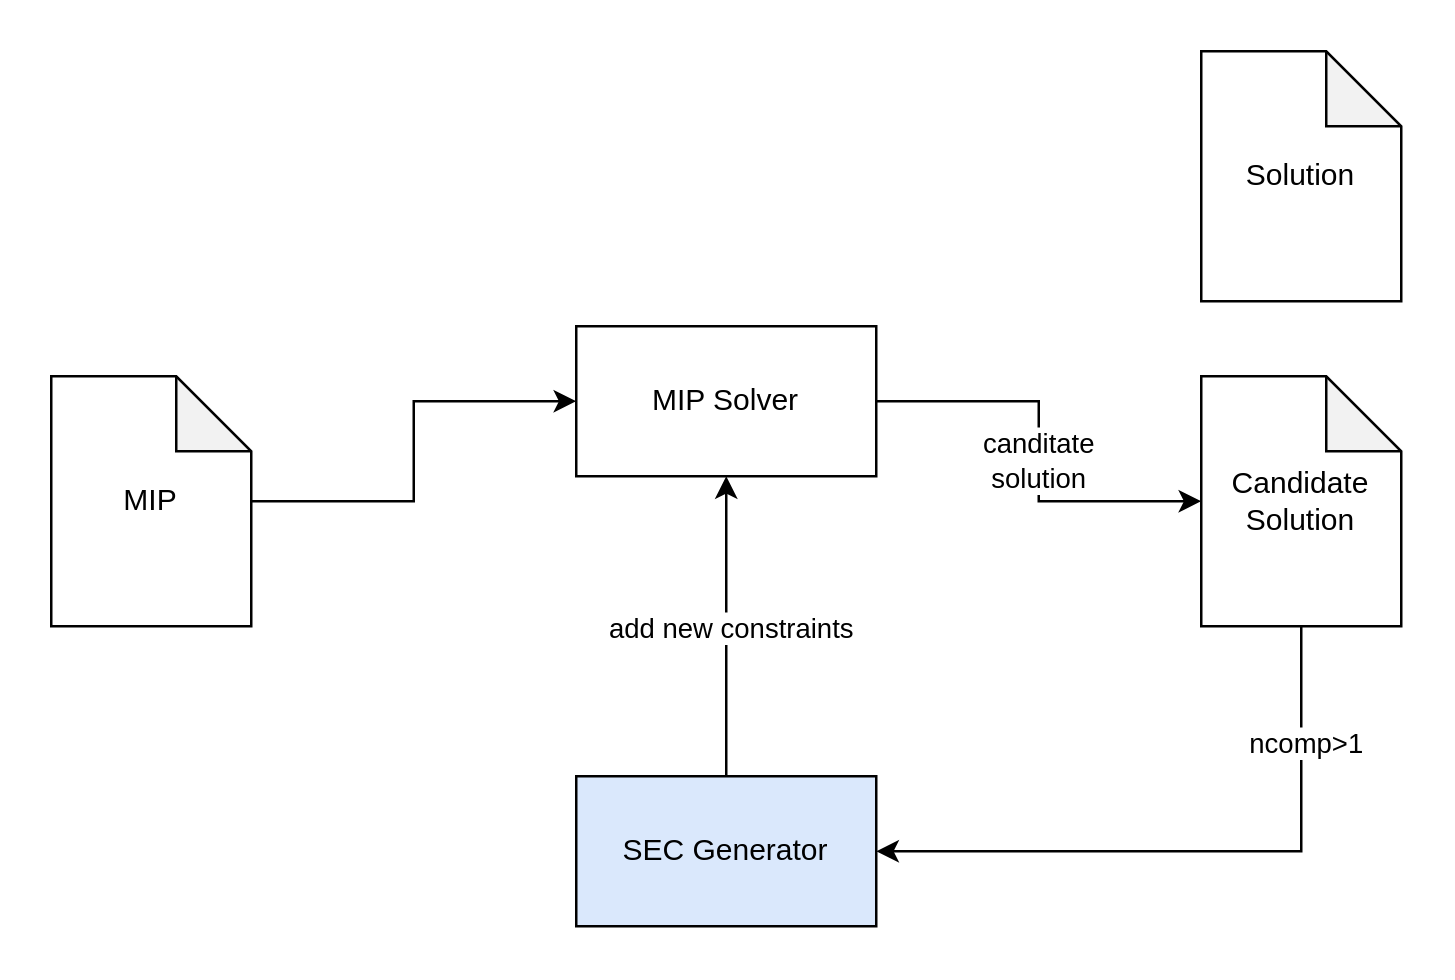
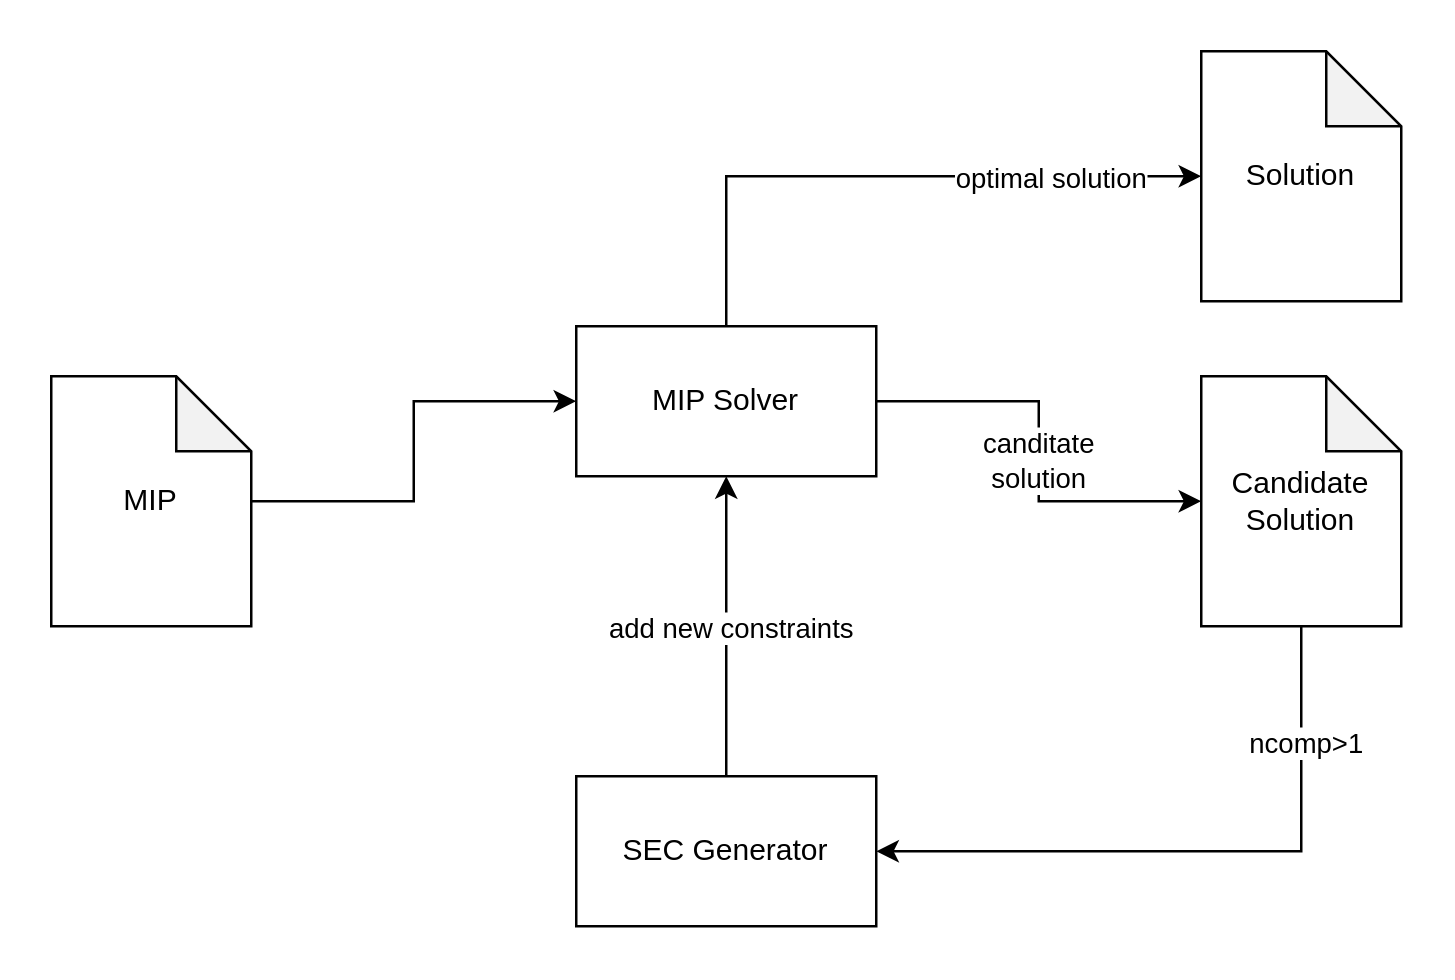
none -> (880, 176)
(726, 851) -> (726, 851)
